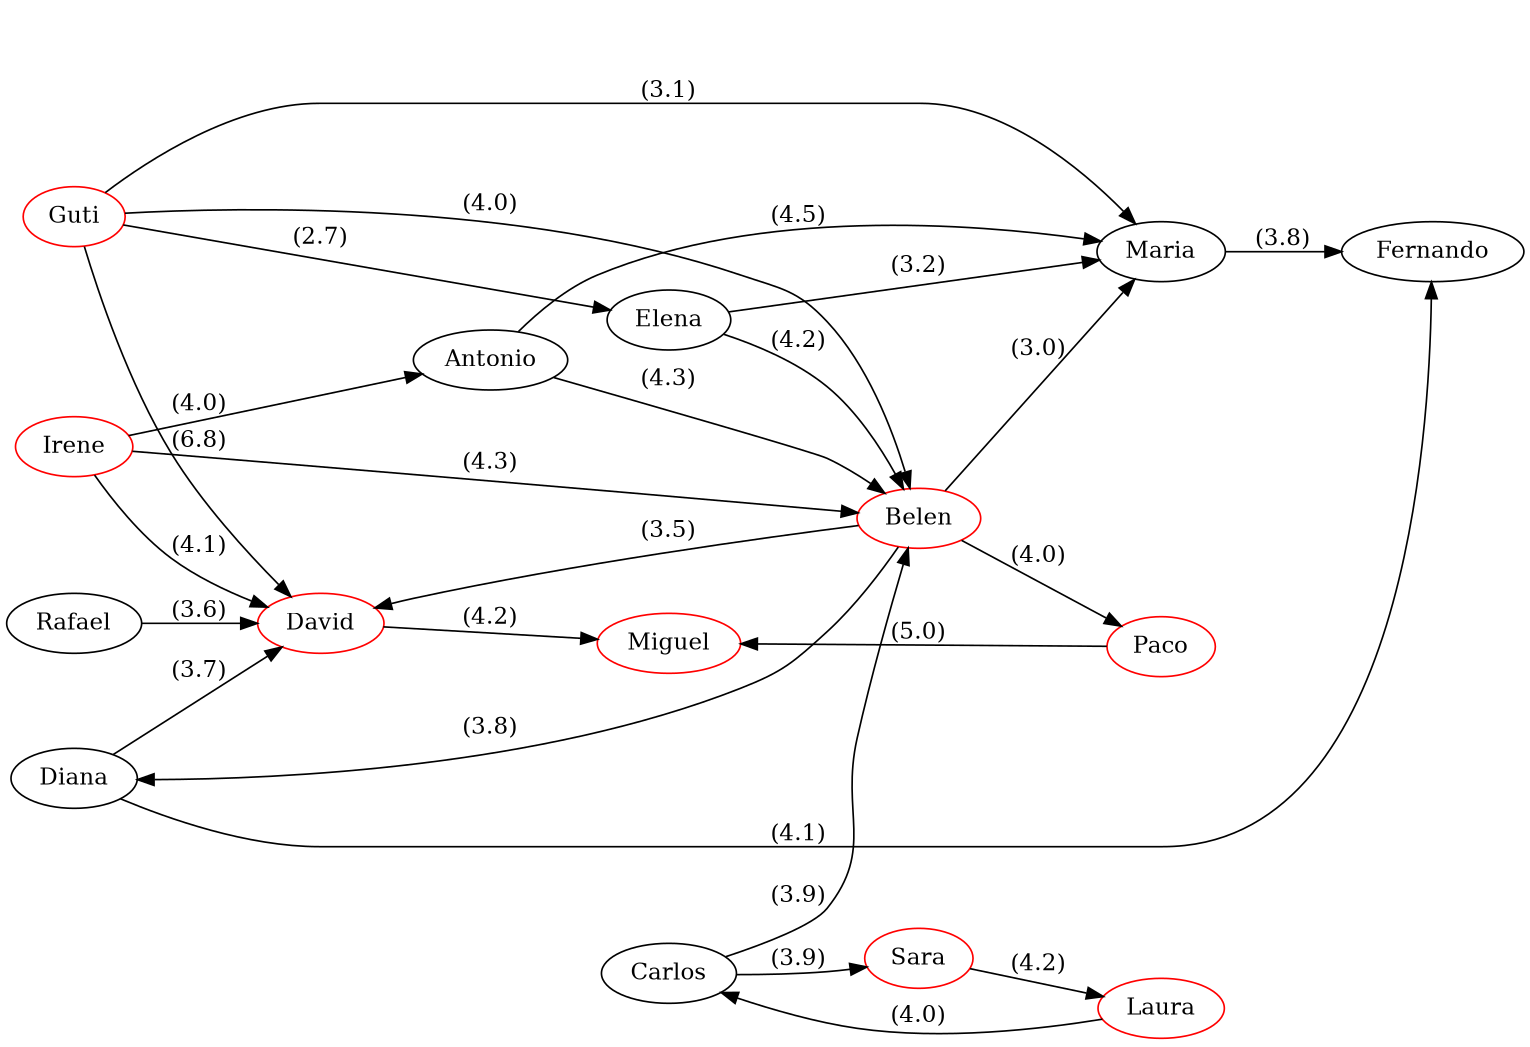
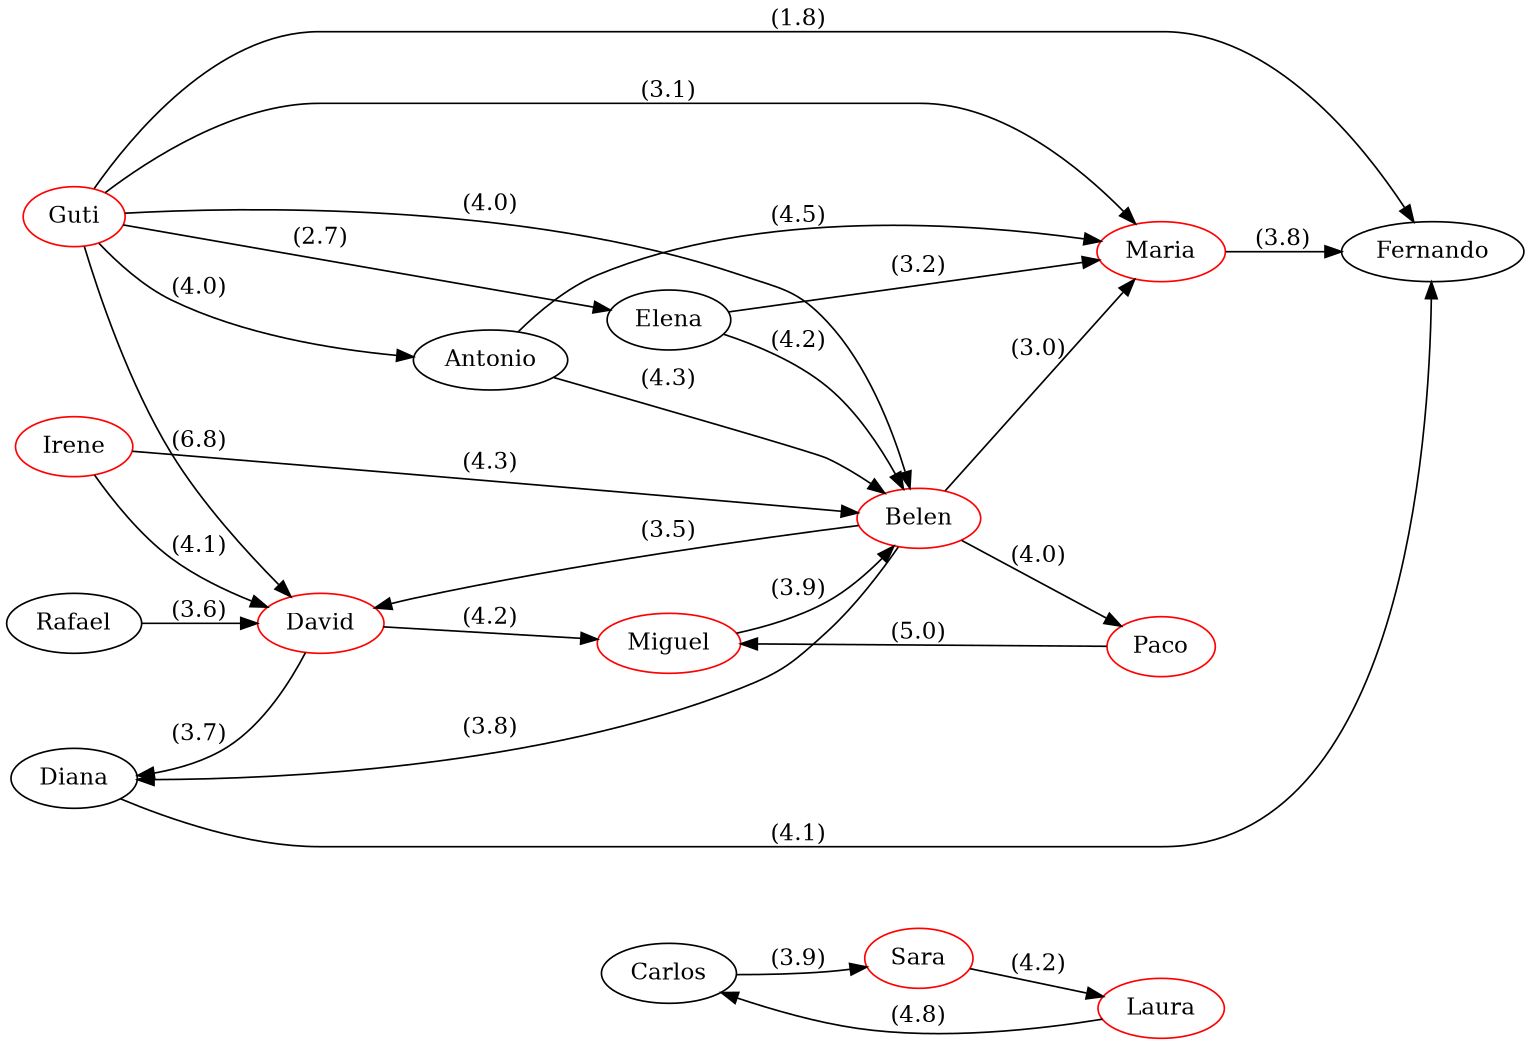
none -> (754, 32)
(1161, 252) -> (1161, 252)
(267, 407) -> (237, 325)
(191, 705) -> (246, 733)
(852, 793) -> (816, 608)
(919, 1016) -> (919, 1016)
